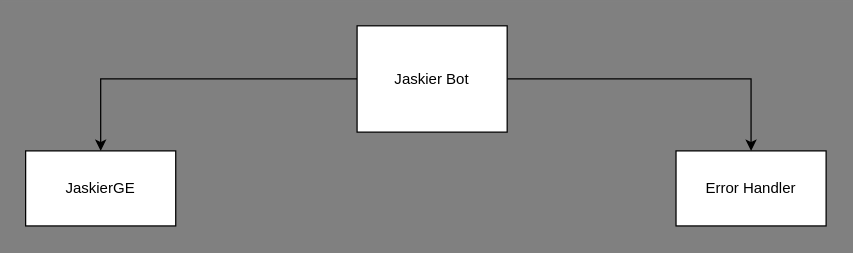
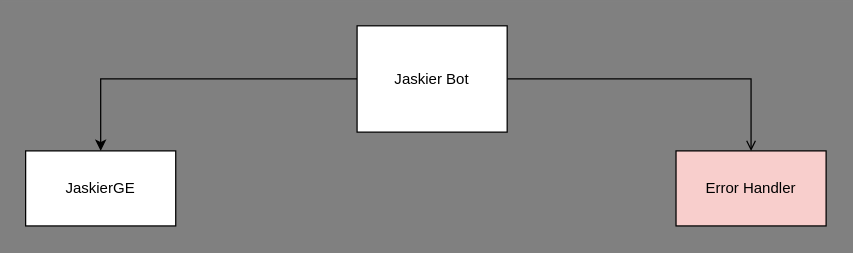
(751, 141) -> (751, 142)
(751, 188) -> (751, 188)
